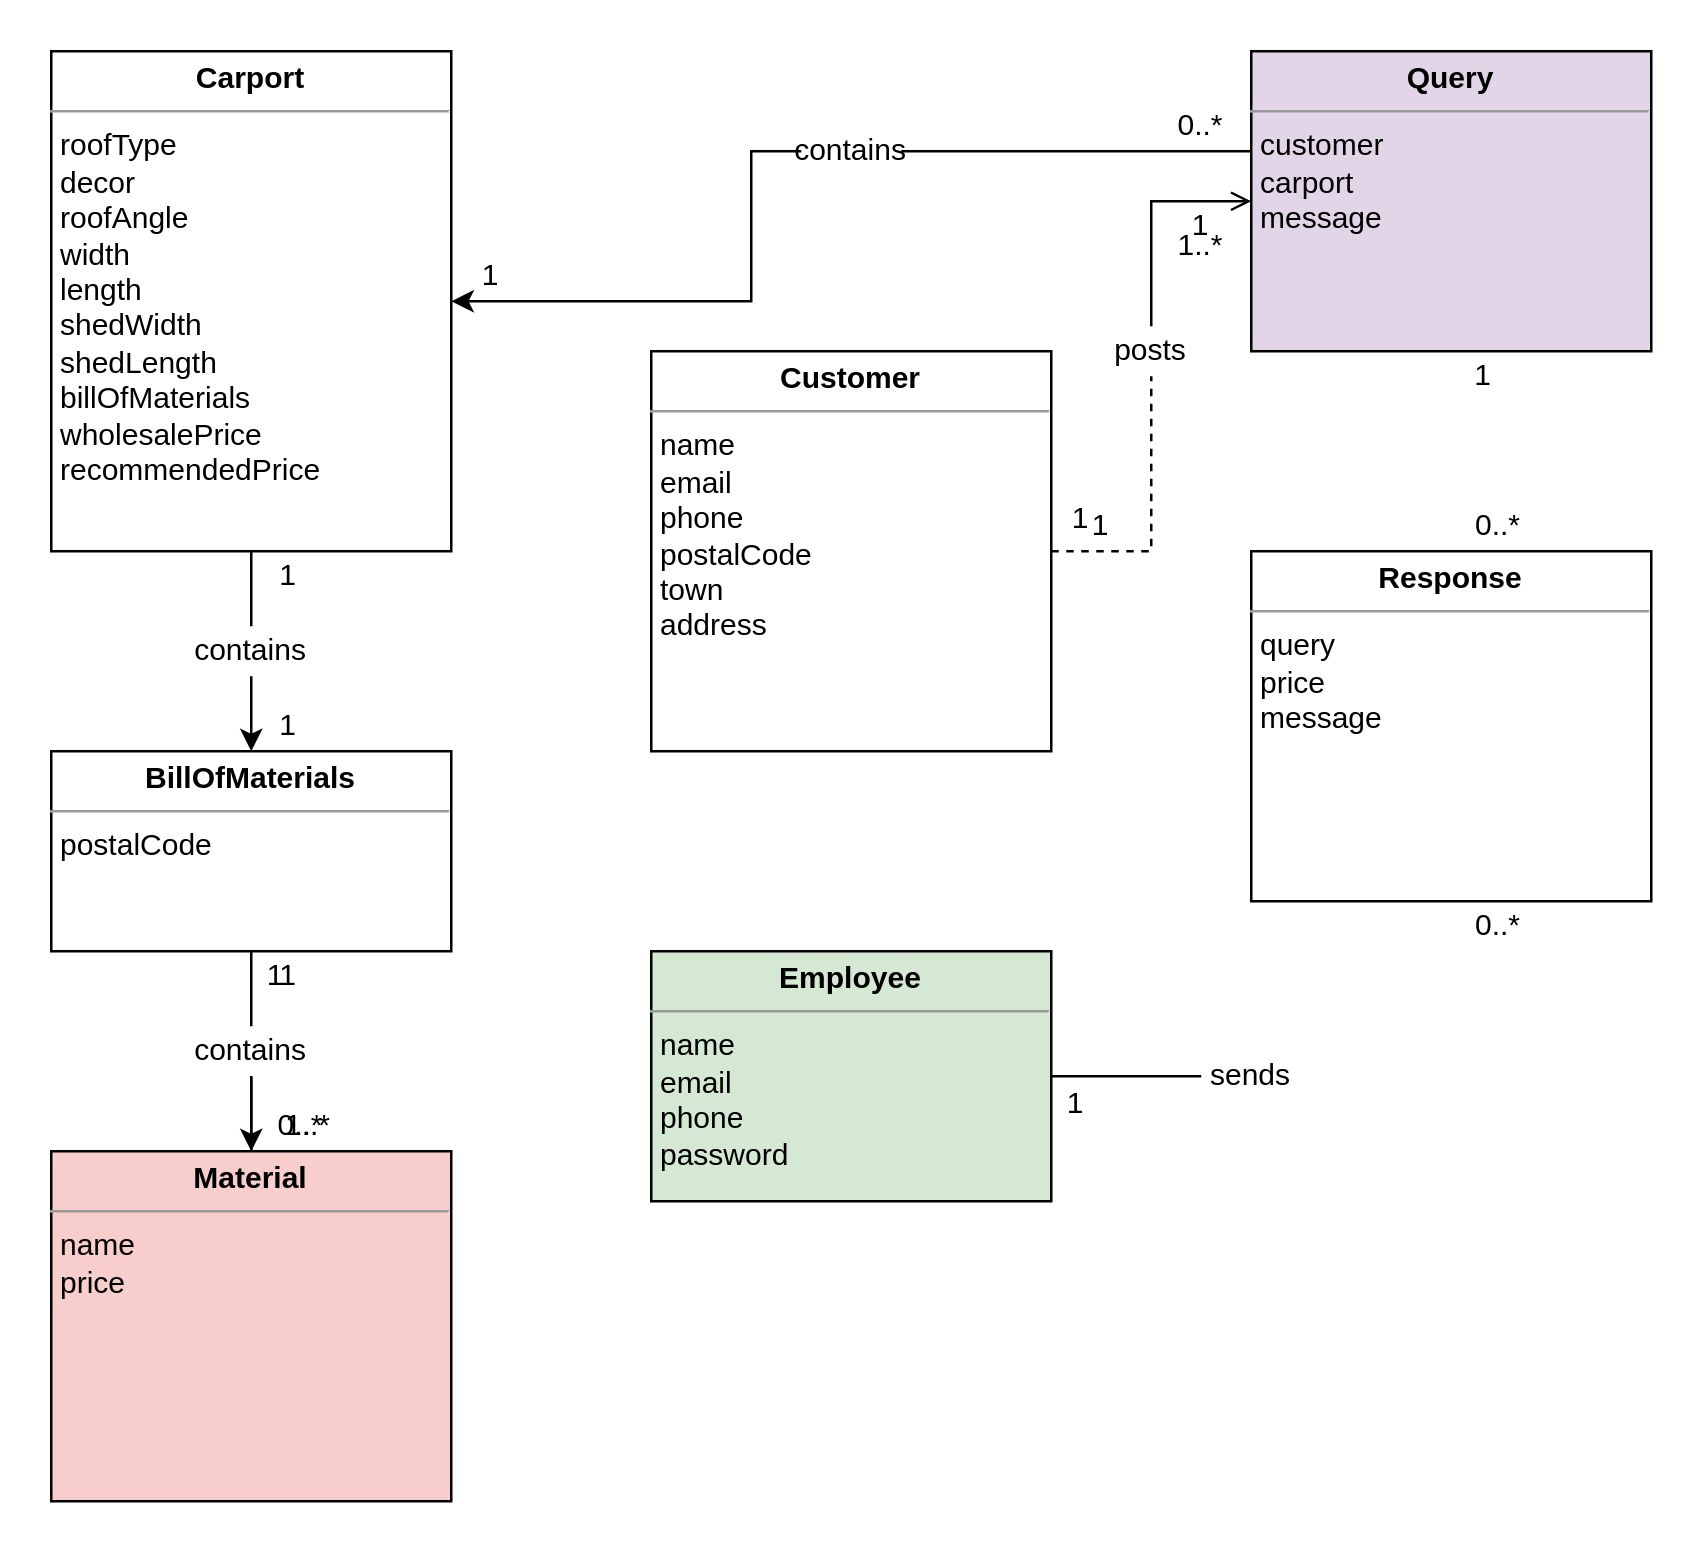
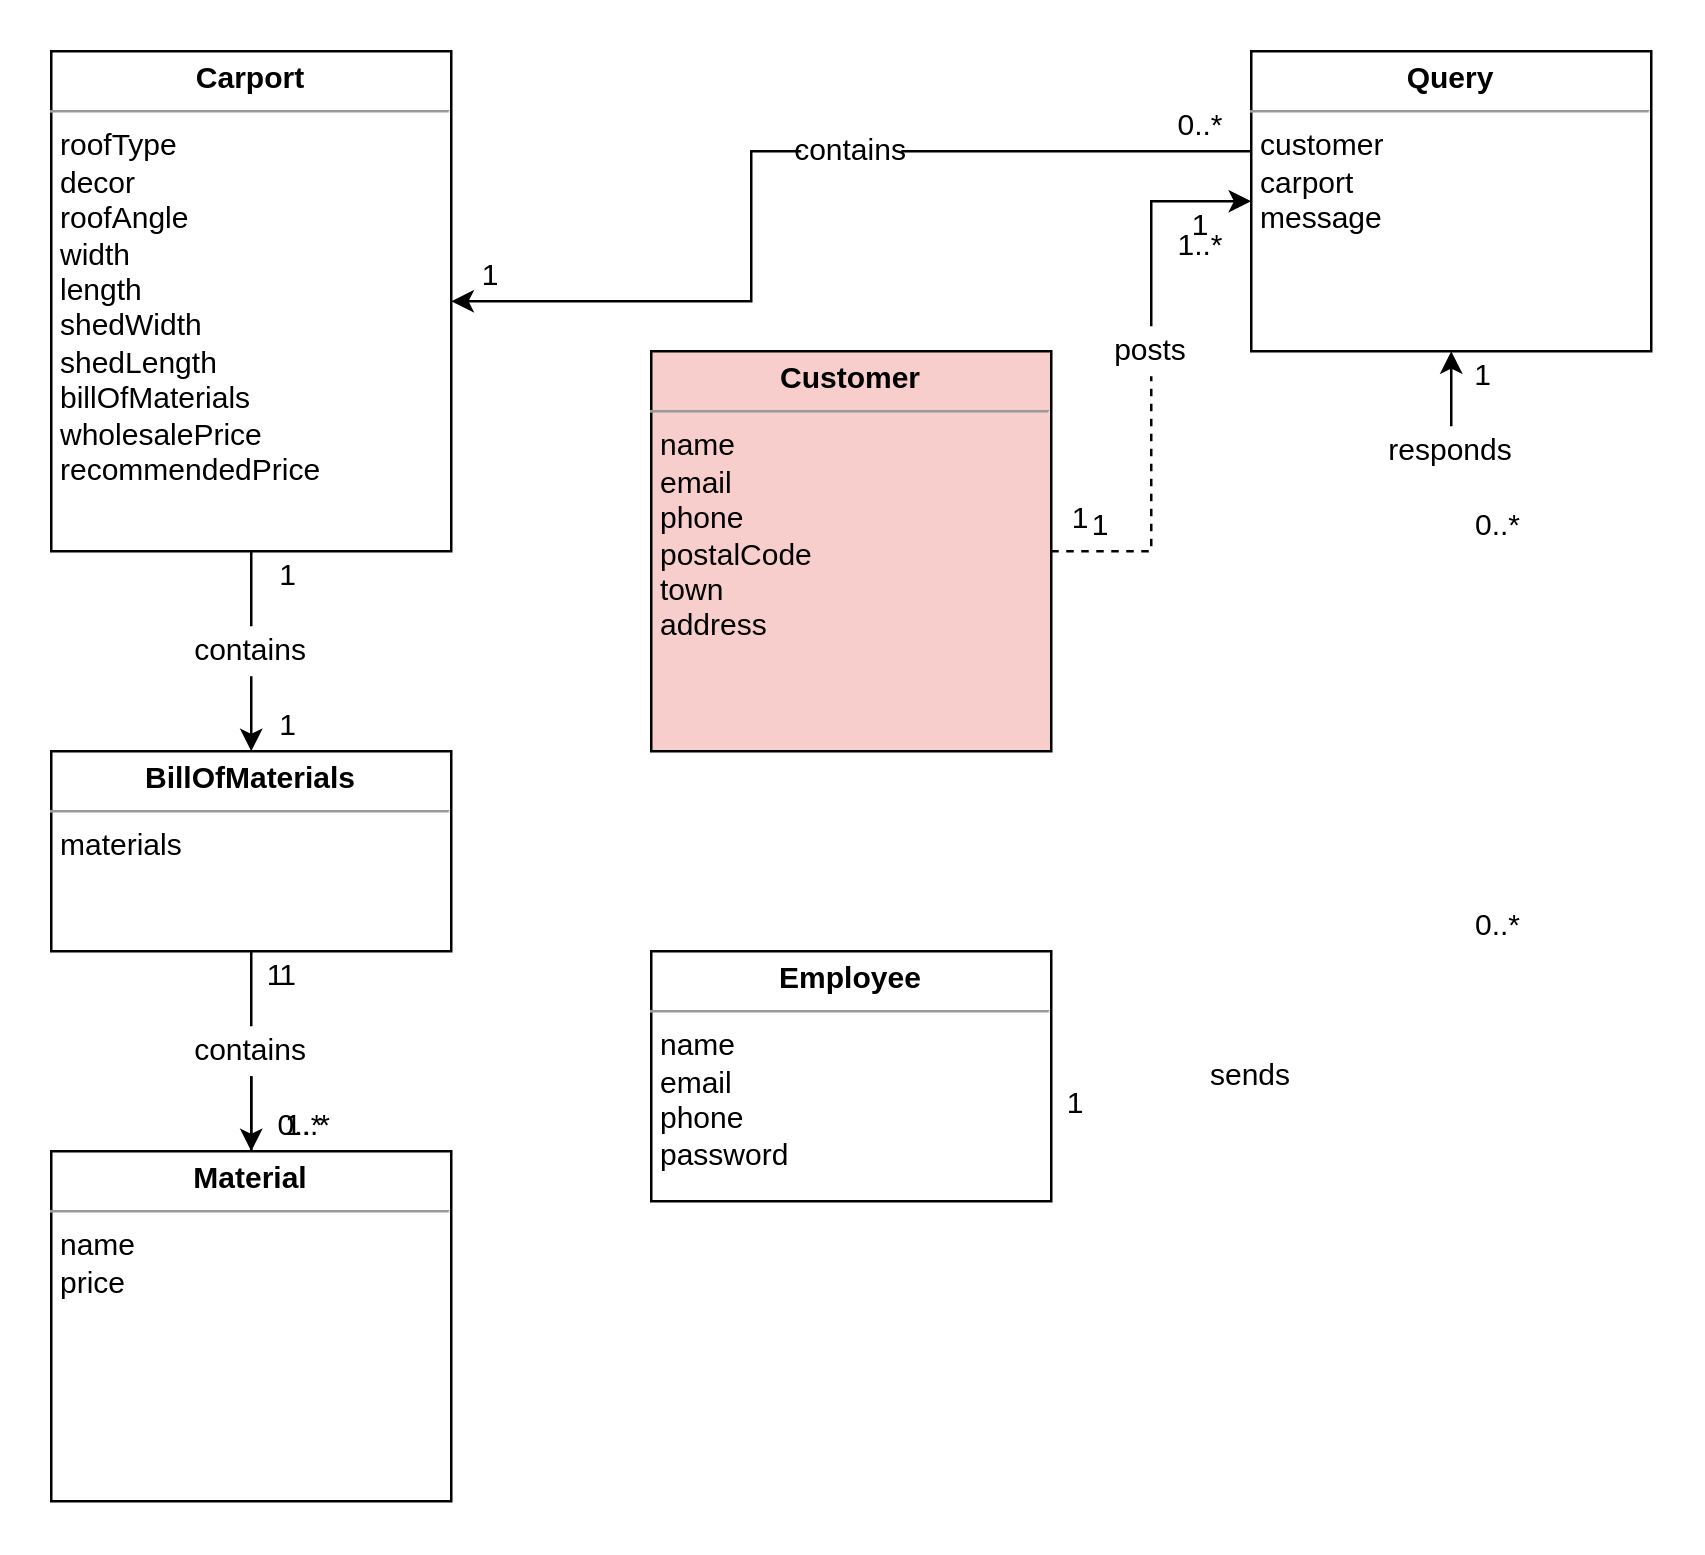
(1237, 201) -> (1233, 201)
(1451, 201) -> (1451, 201)
none -> (1451, 380)
none -> (1451, 451)
(851, 551) -> (851, 551)
(1451, 726) -> none
(158, 787) -> (158, 787)
(851, 1076) -> (851, 1076)
(1126, 1076) -> none
(251, 1326) -> (251, 1326)
